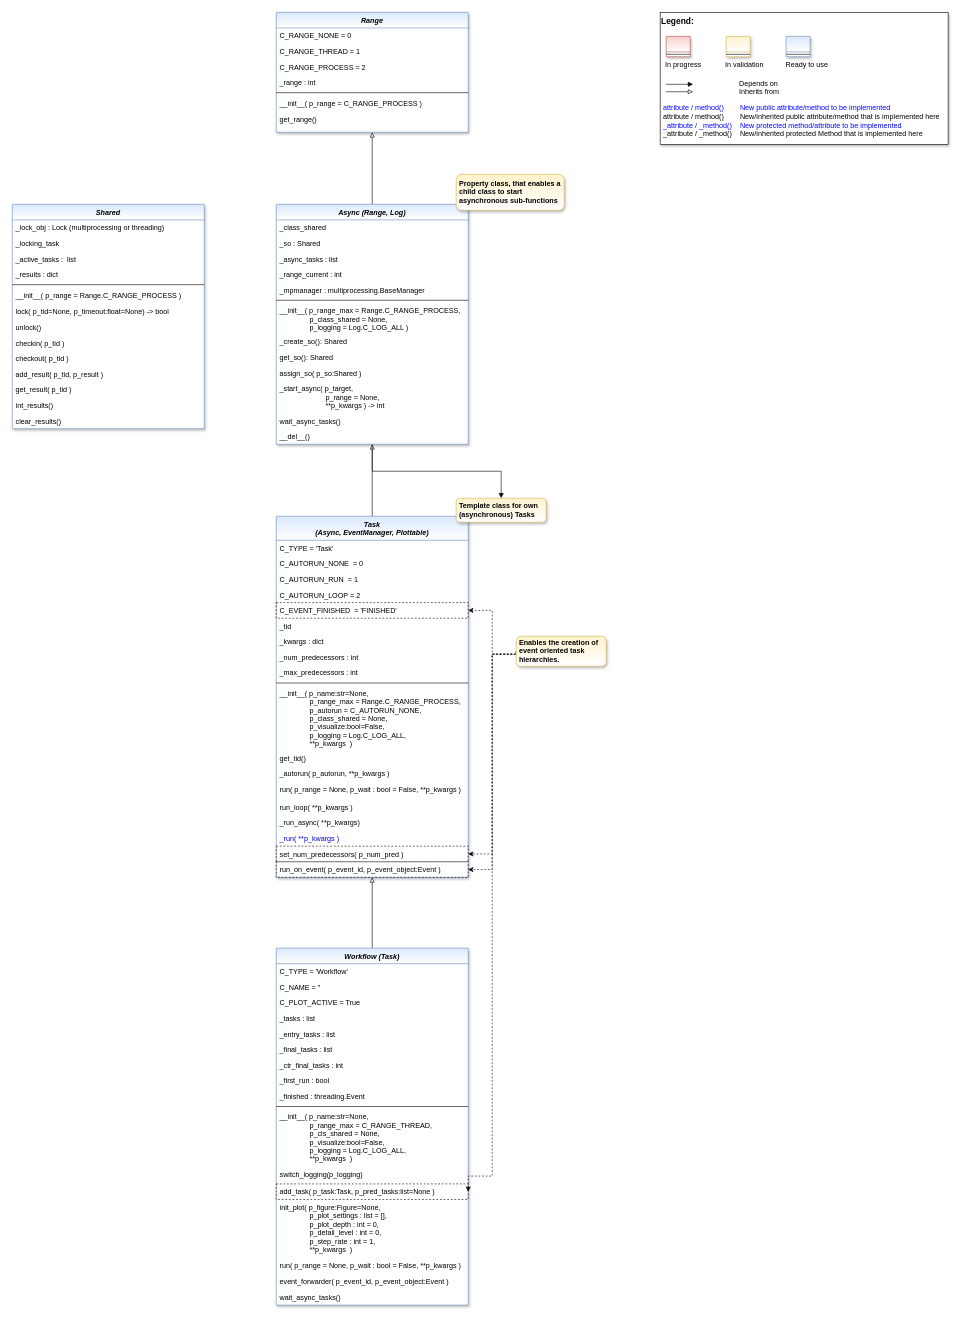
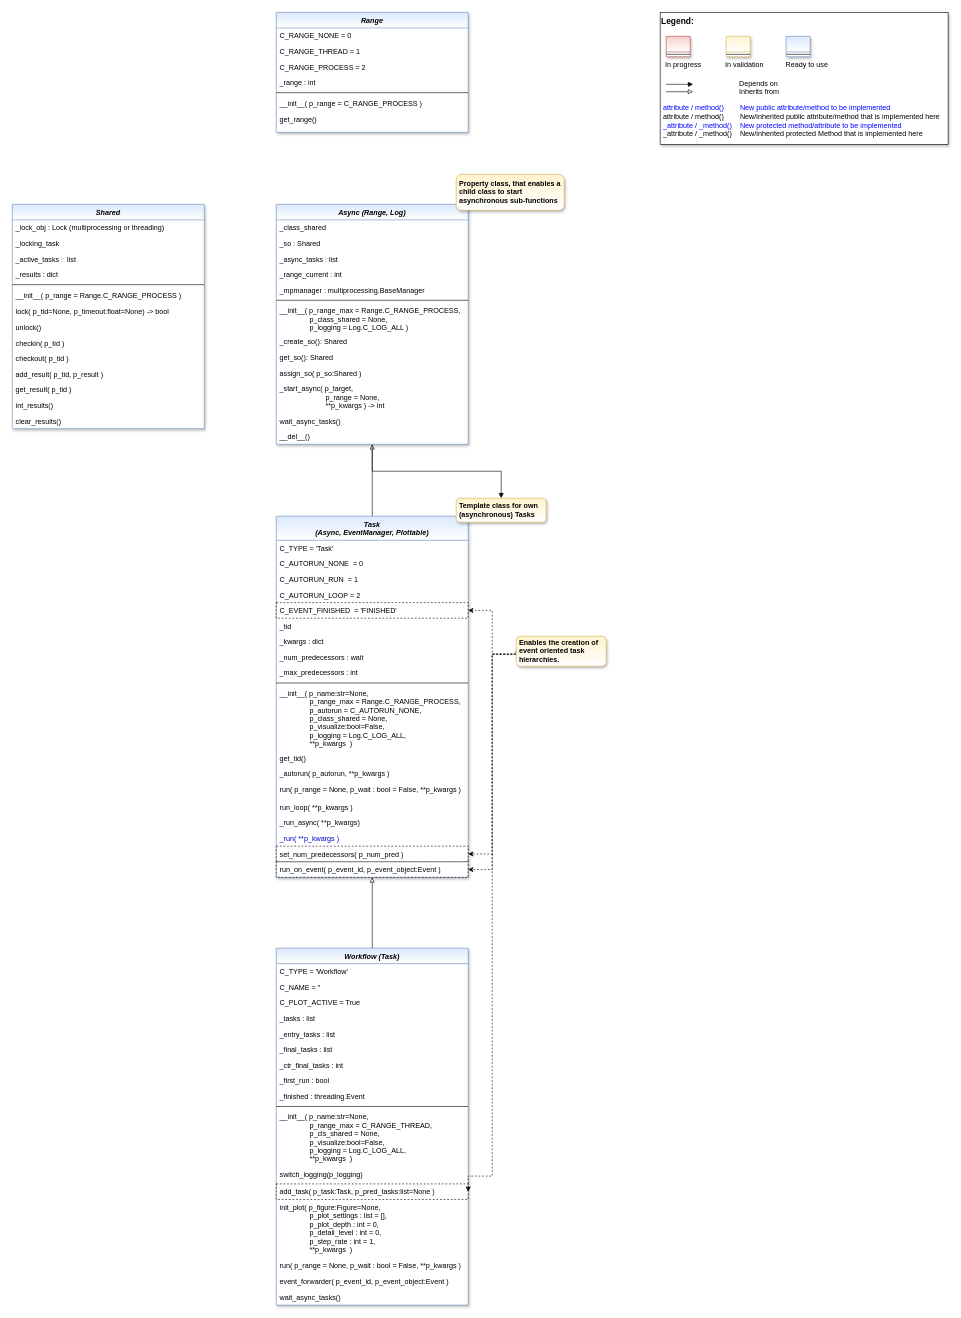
(372, 171) -> none
(322, 658) -> (324, 658)
